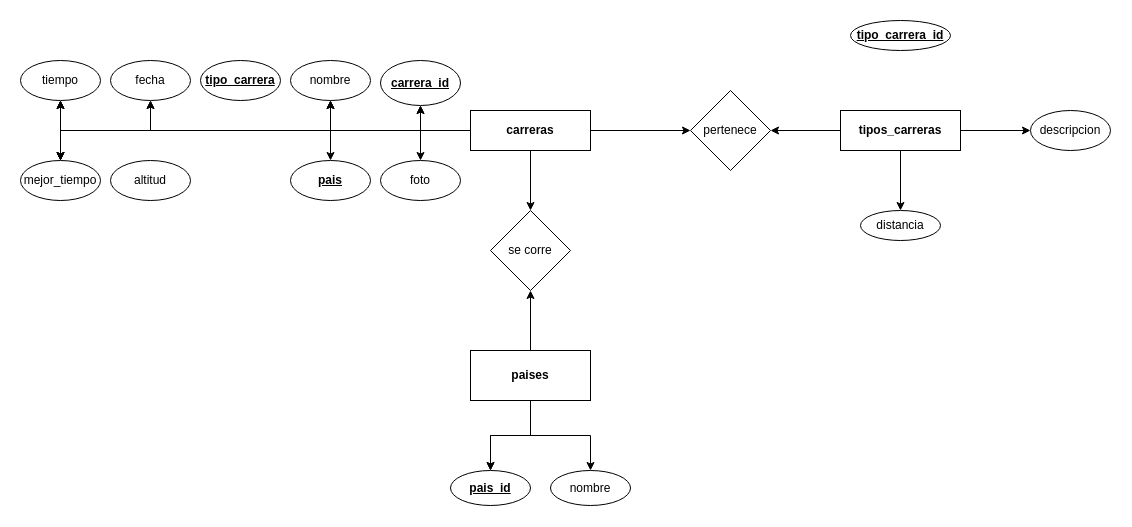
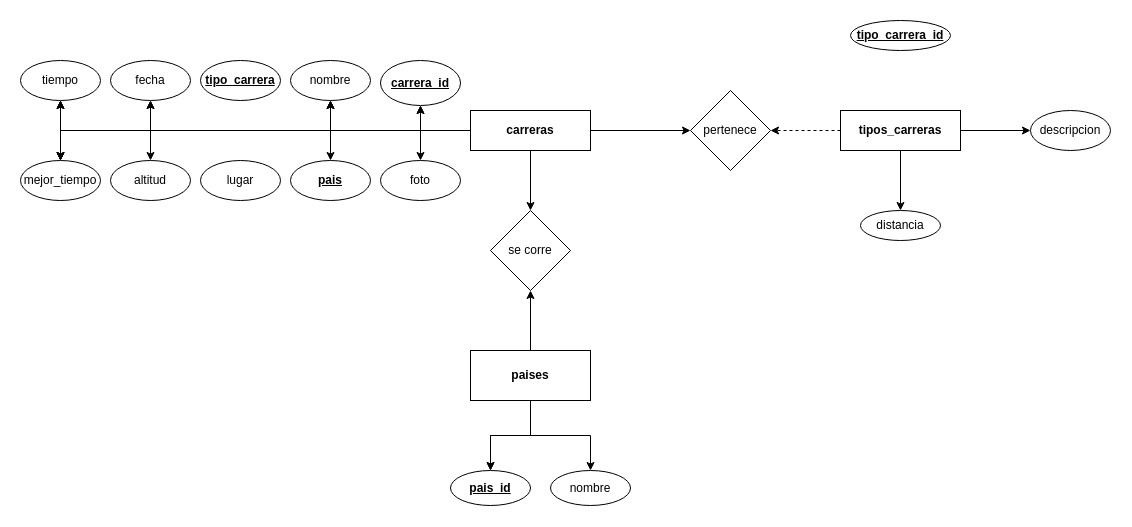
(809, 131) -> (809, 131)
none -> (151, 143)
none -> (241, 181)
